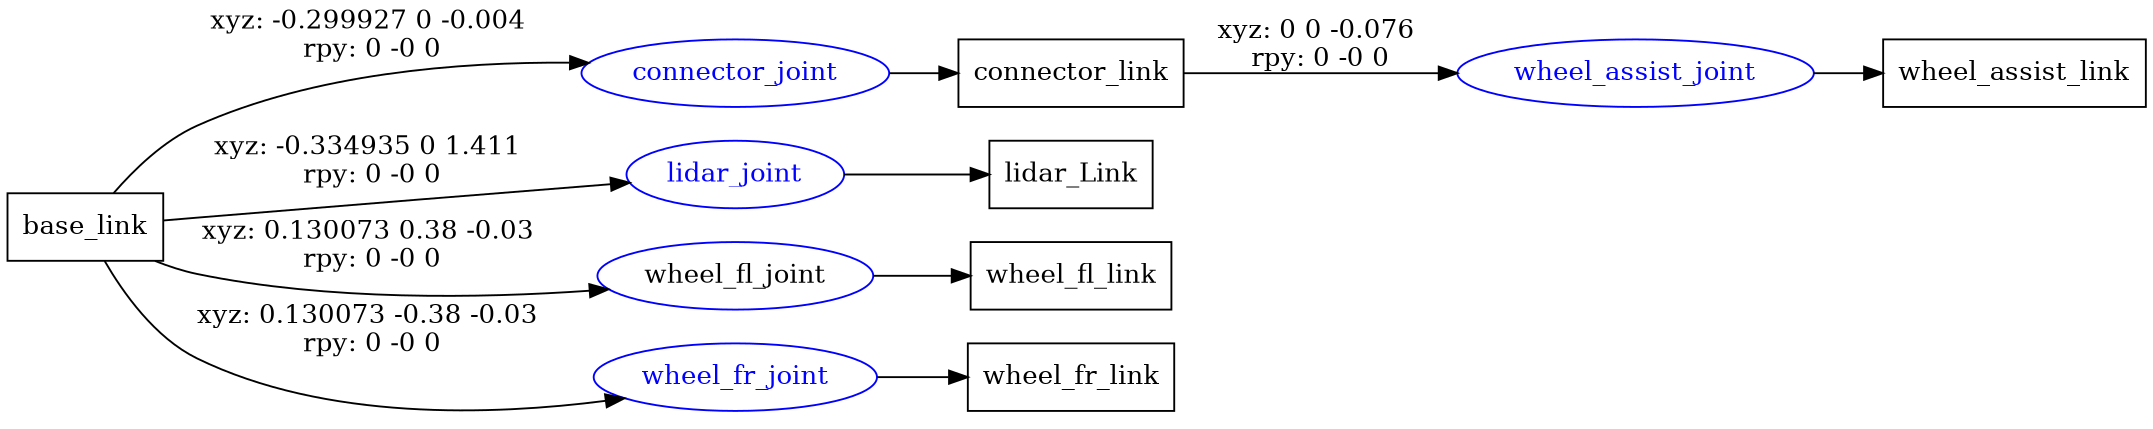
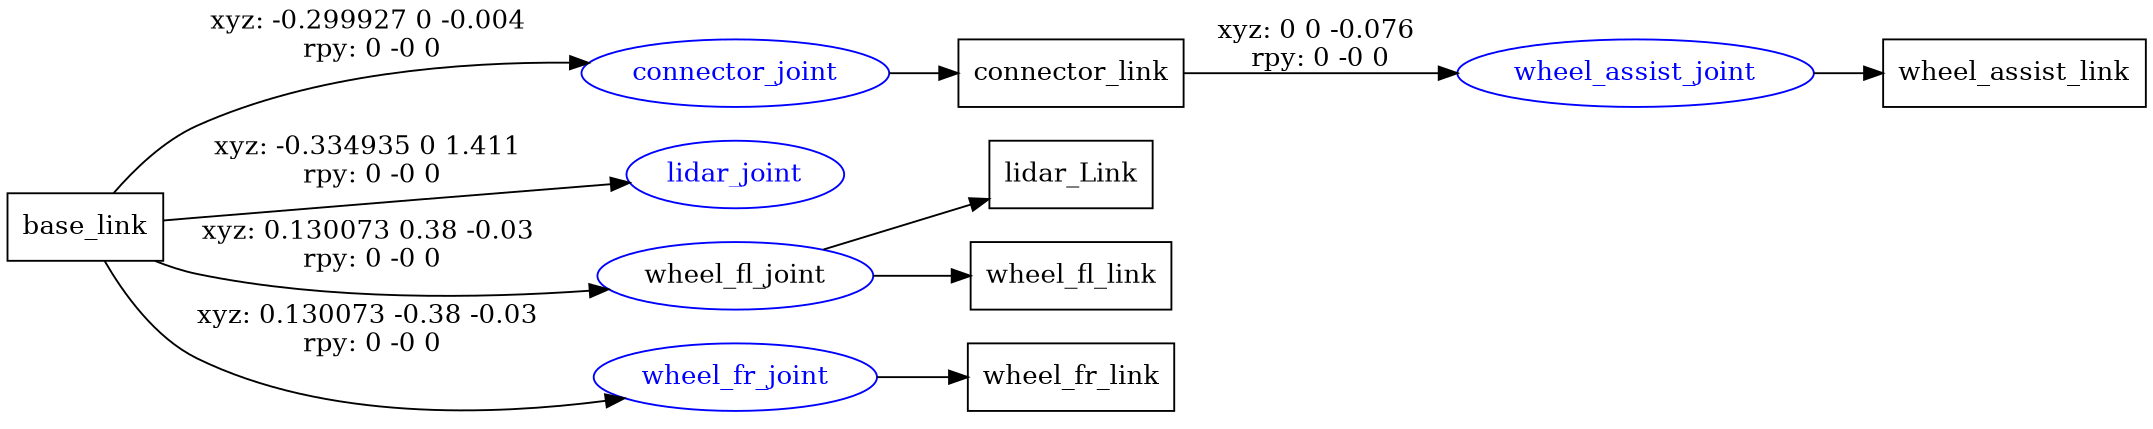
(907, 175) -> (897, 227)
